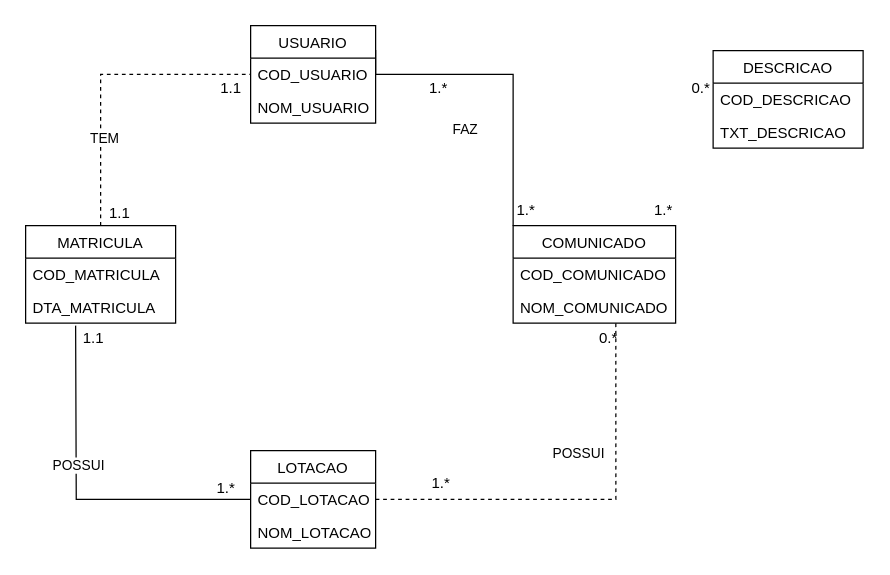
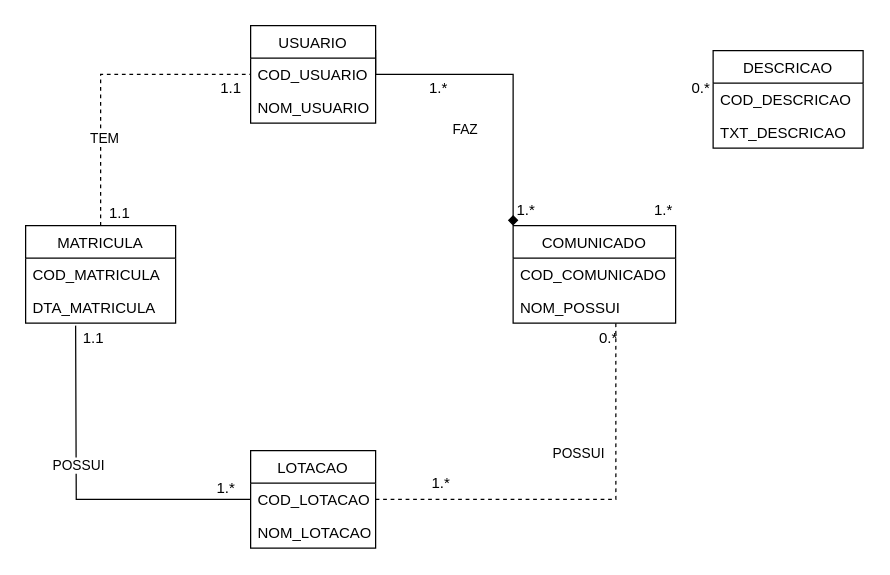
(513, 218) -> (513, 215)
(579, 308) -> (562, 308)
